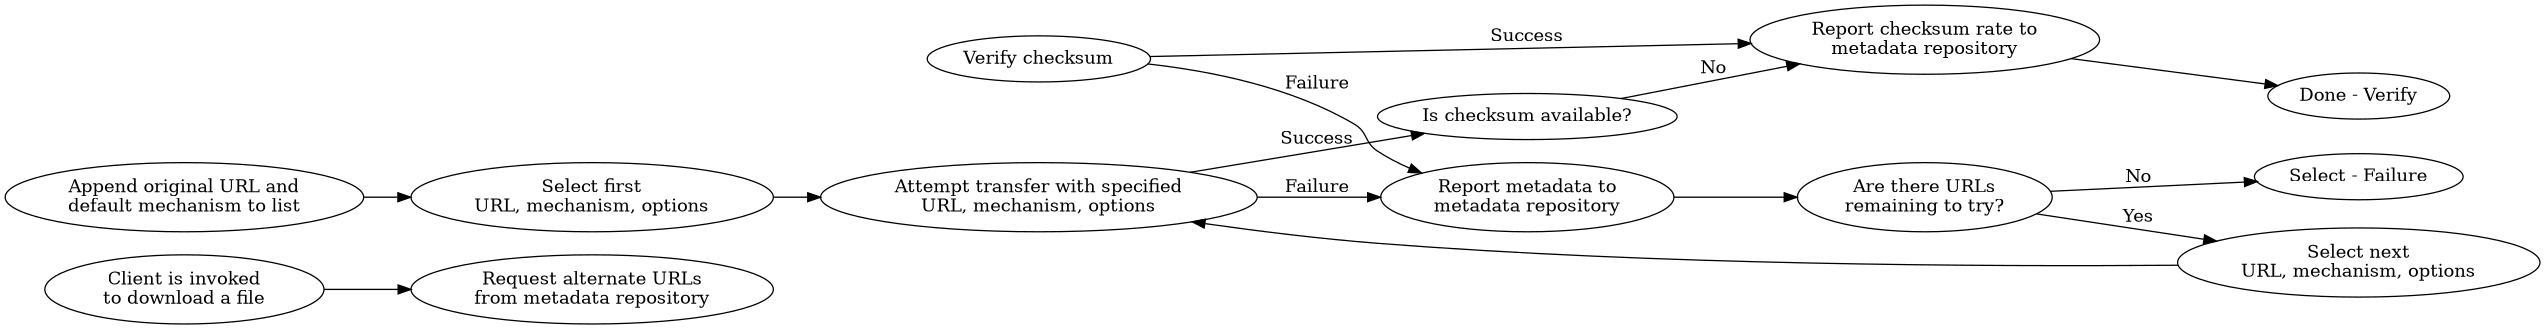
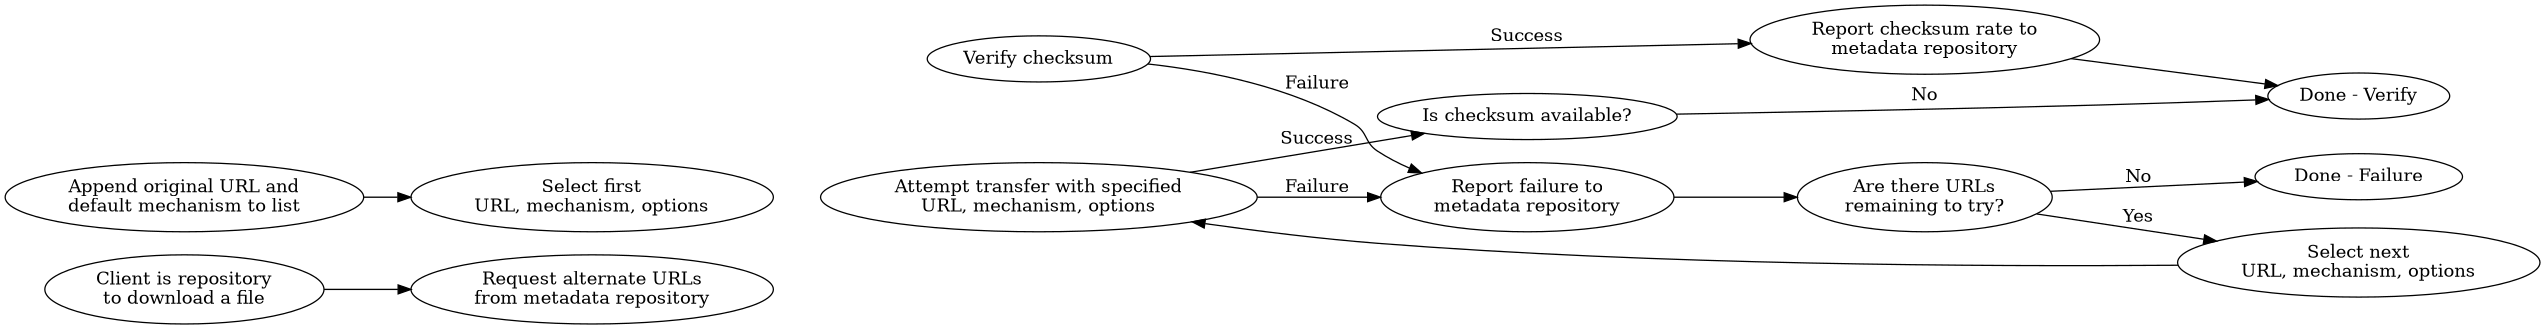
(1704, 82) -> (1966, 108)
(2359, 177) -> (2359, 177)
(791, 197) -> none
(1527, 197) -> (1527, 197)
(184, 289) -> (184, 289)
